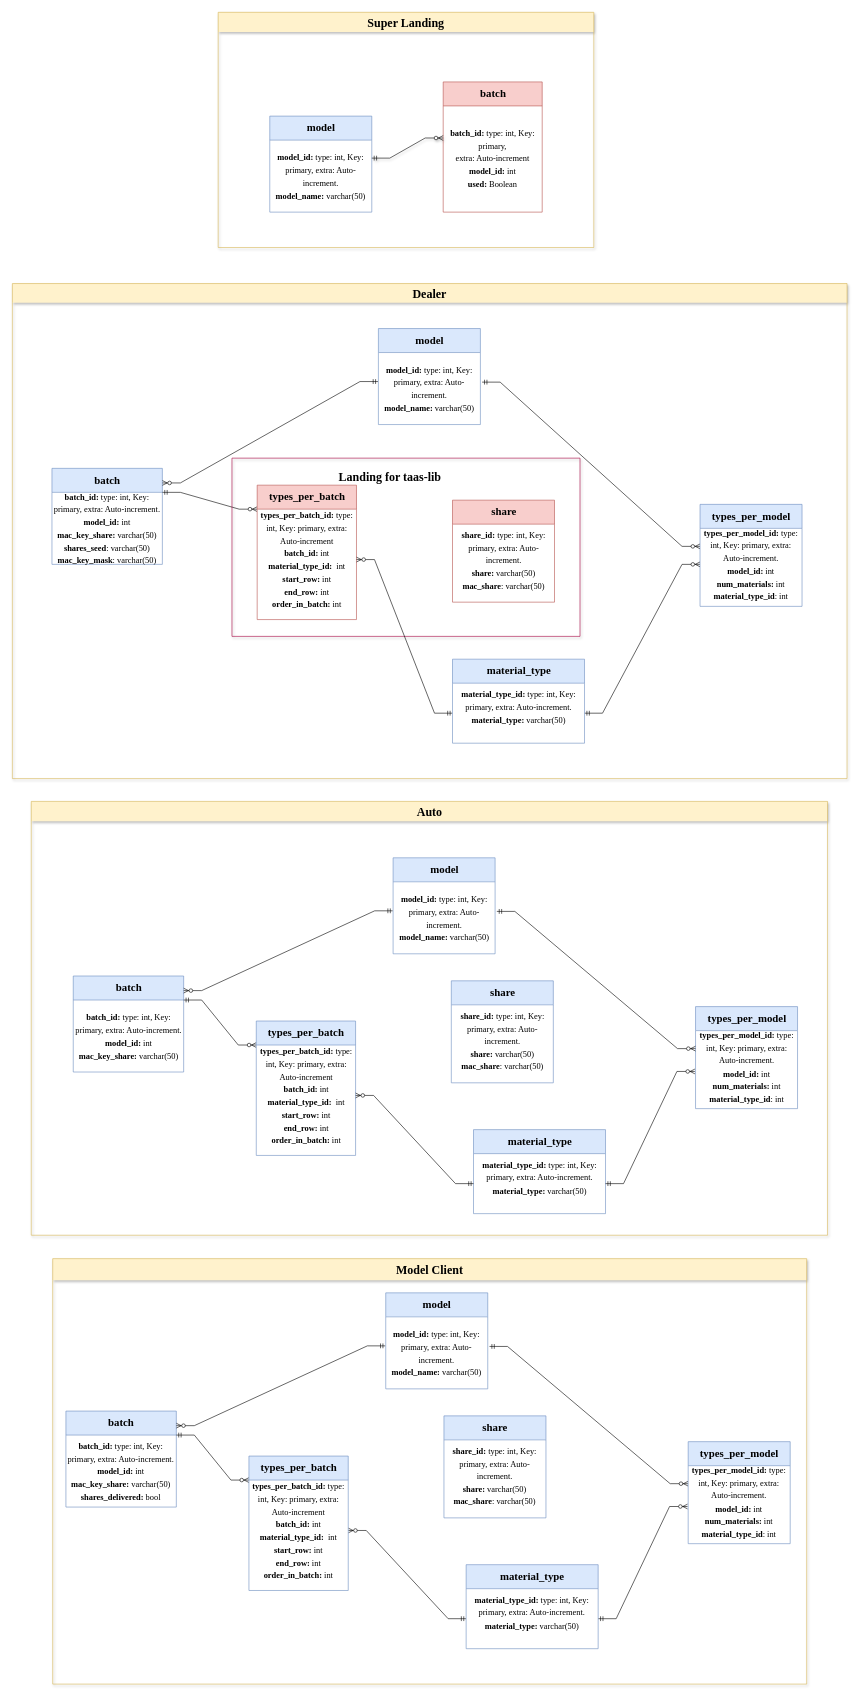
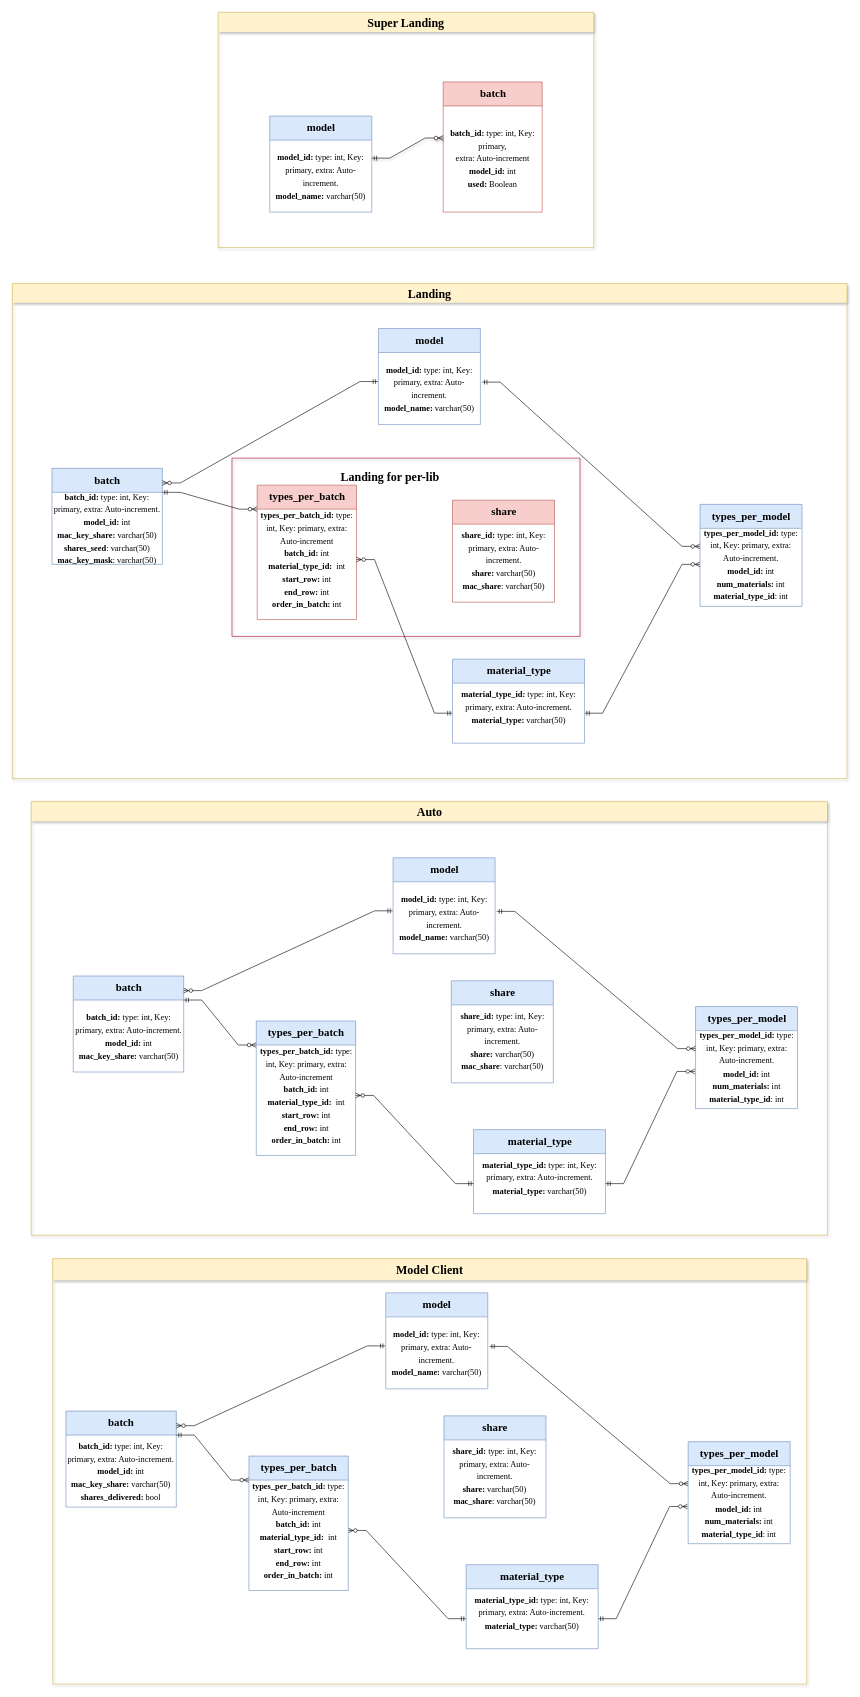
(430, 293) -> (430, 293)
(390, 476) -> (390, 476)
